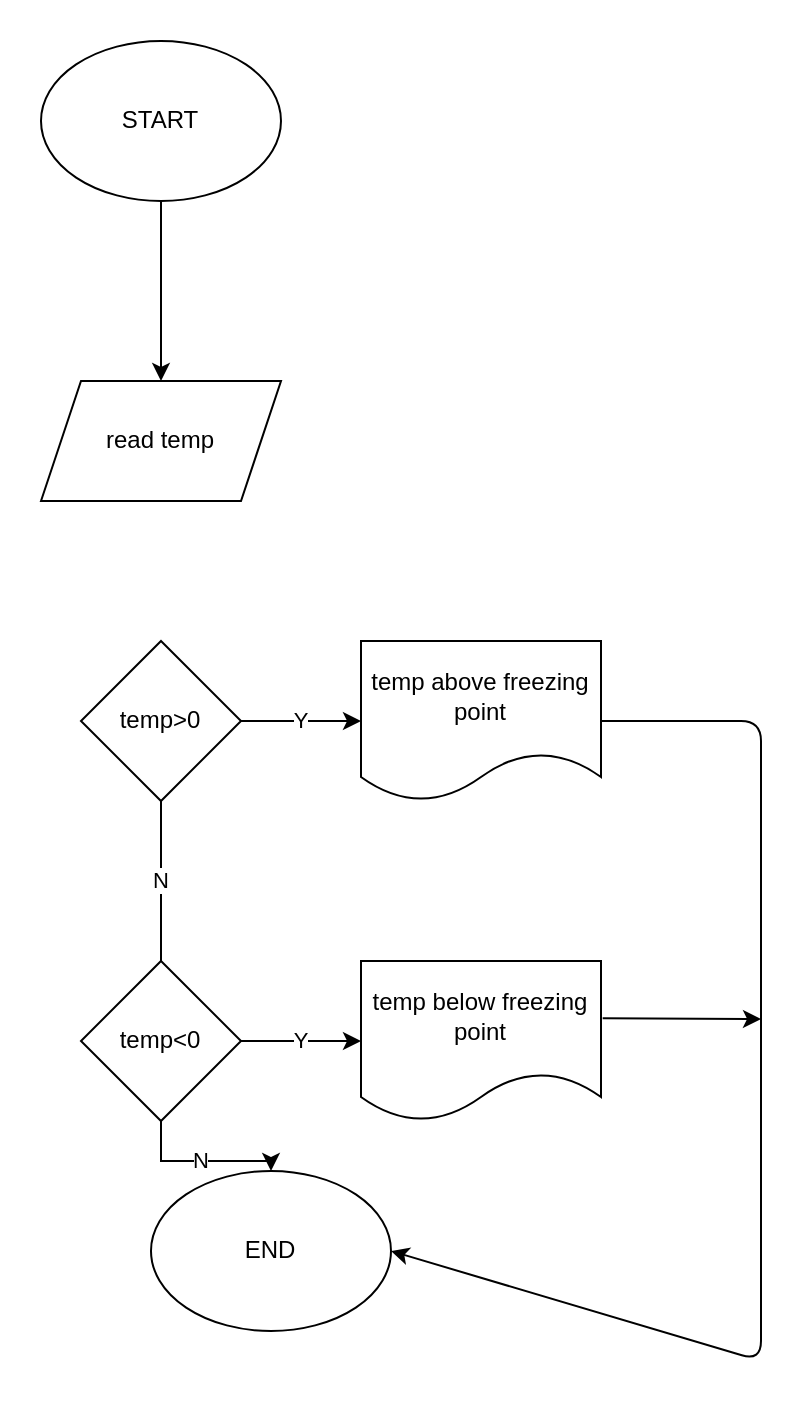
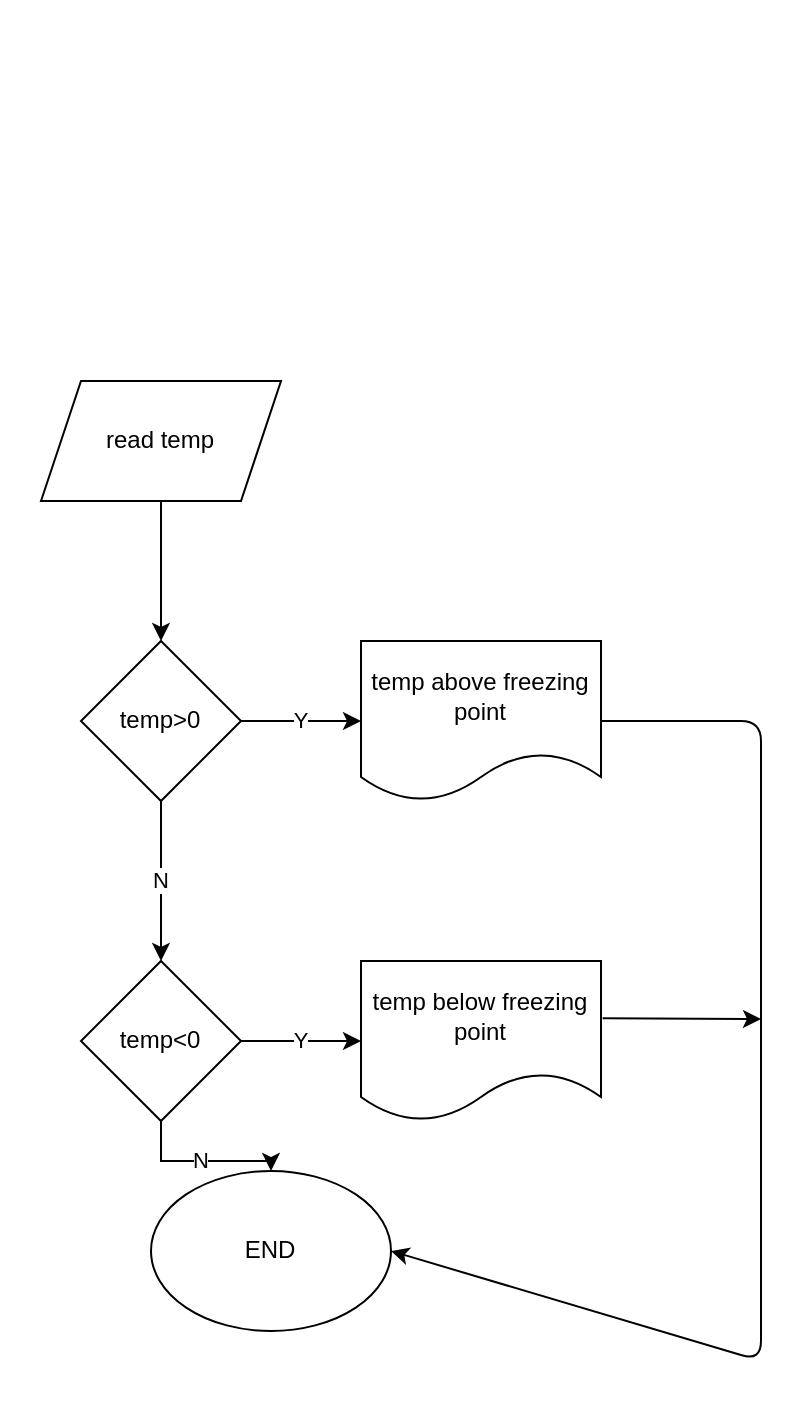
(161, 121) -> none
(161, 284) -> none
none -> (161, 564)
(161, 951) -> (161, 946)
